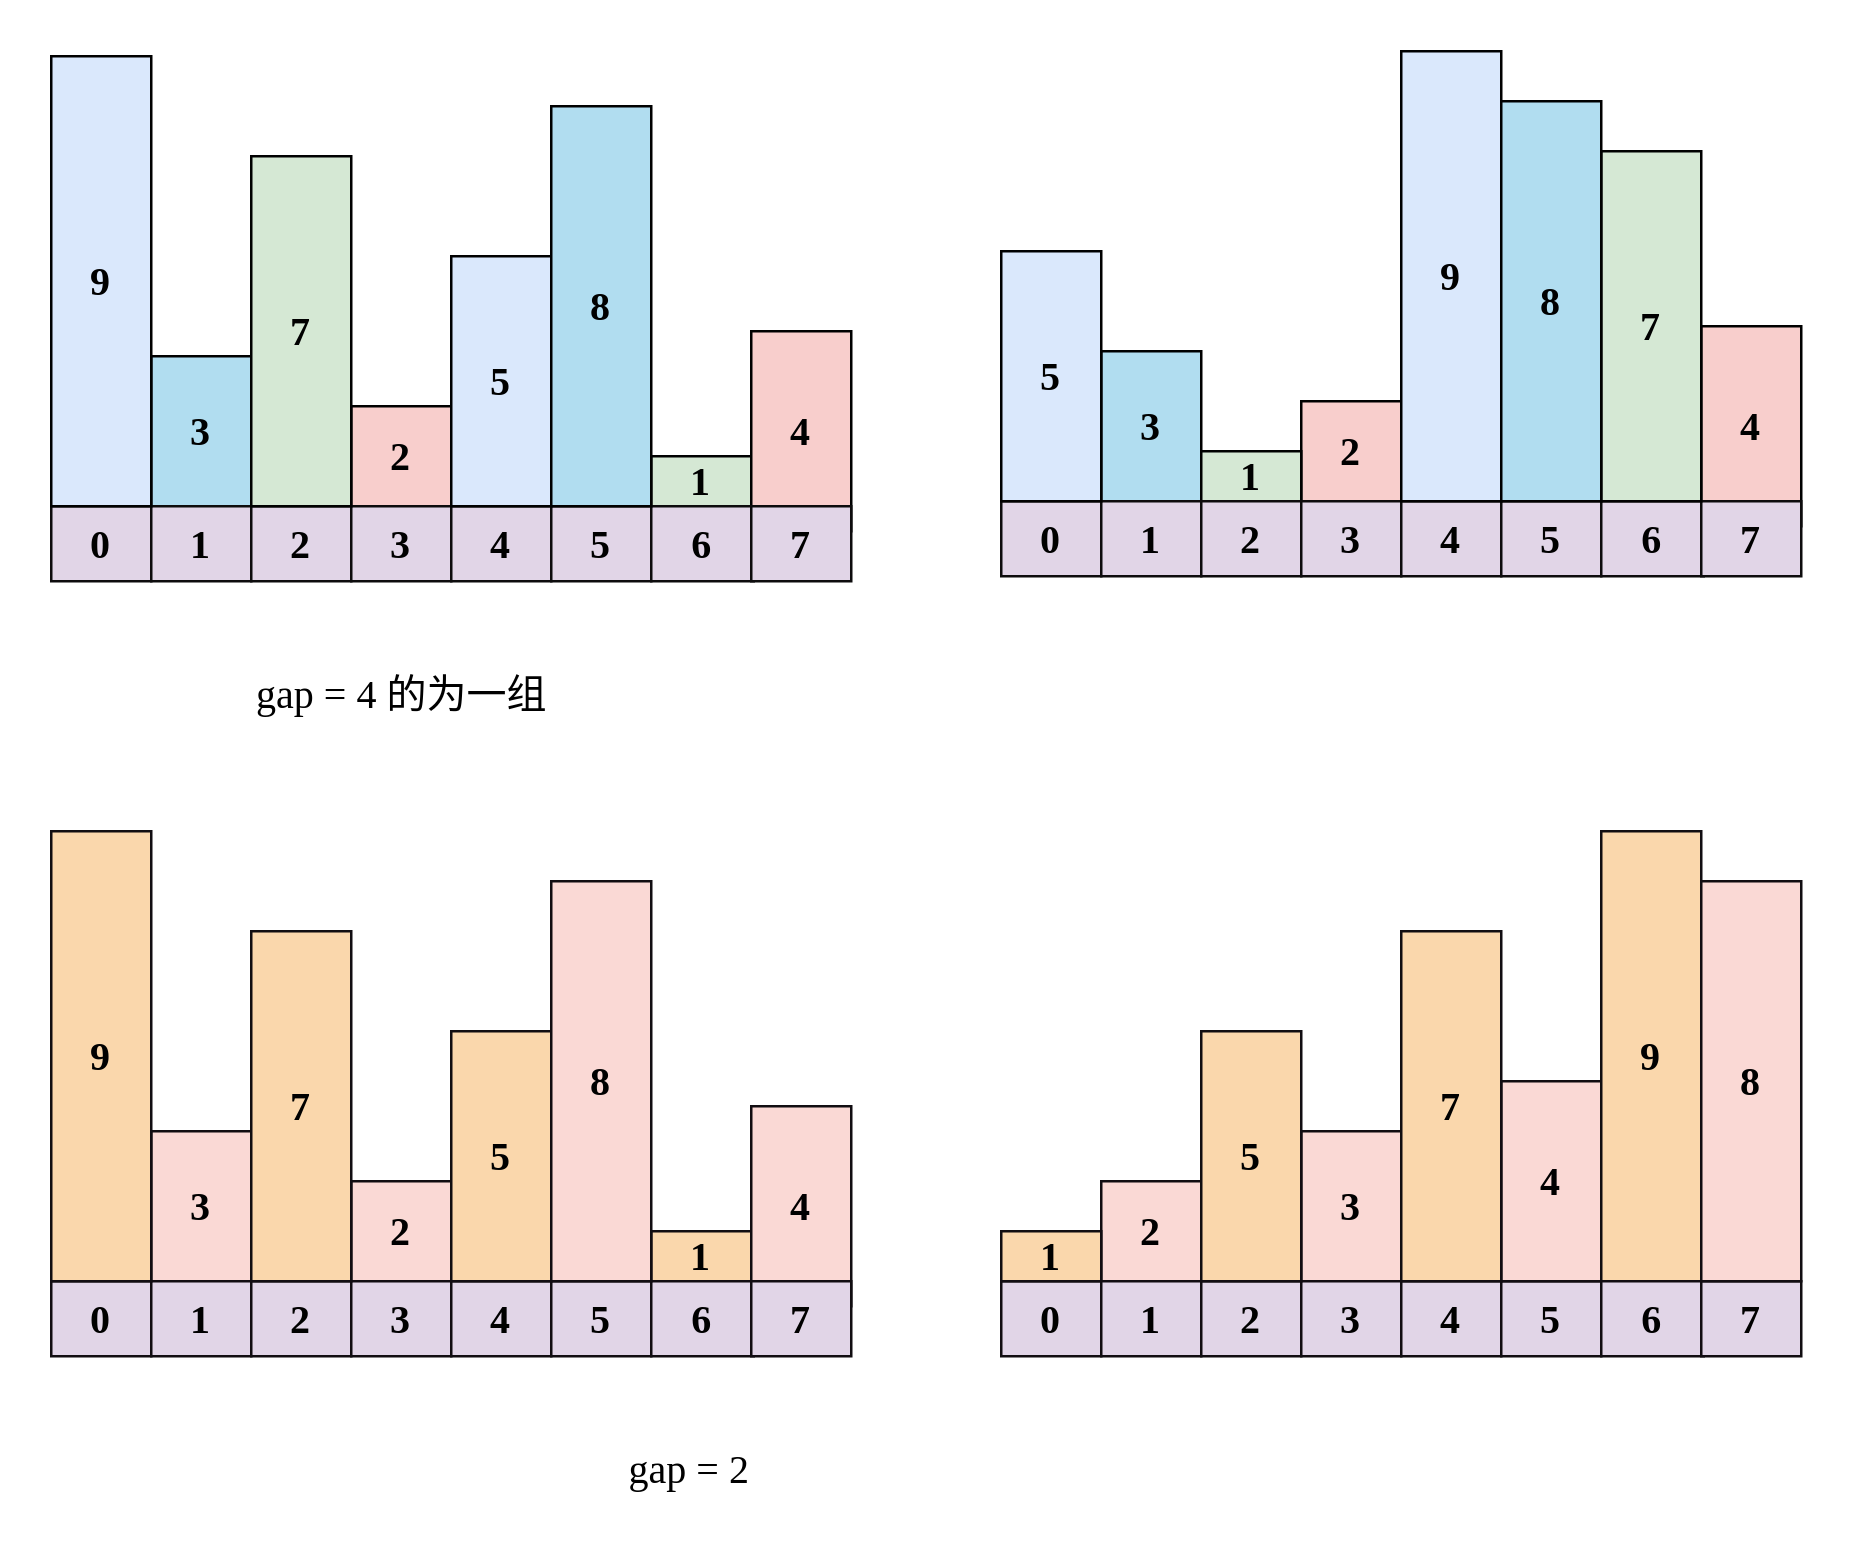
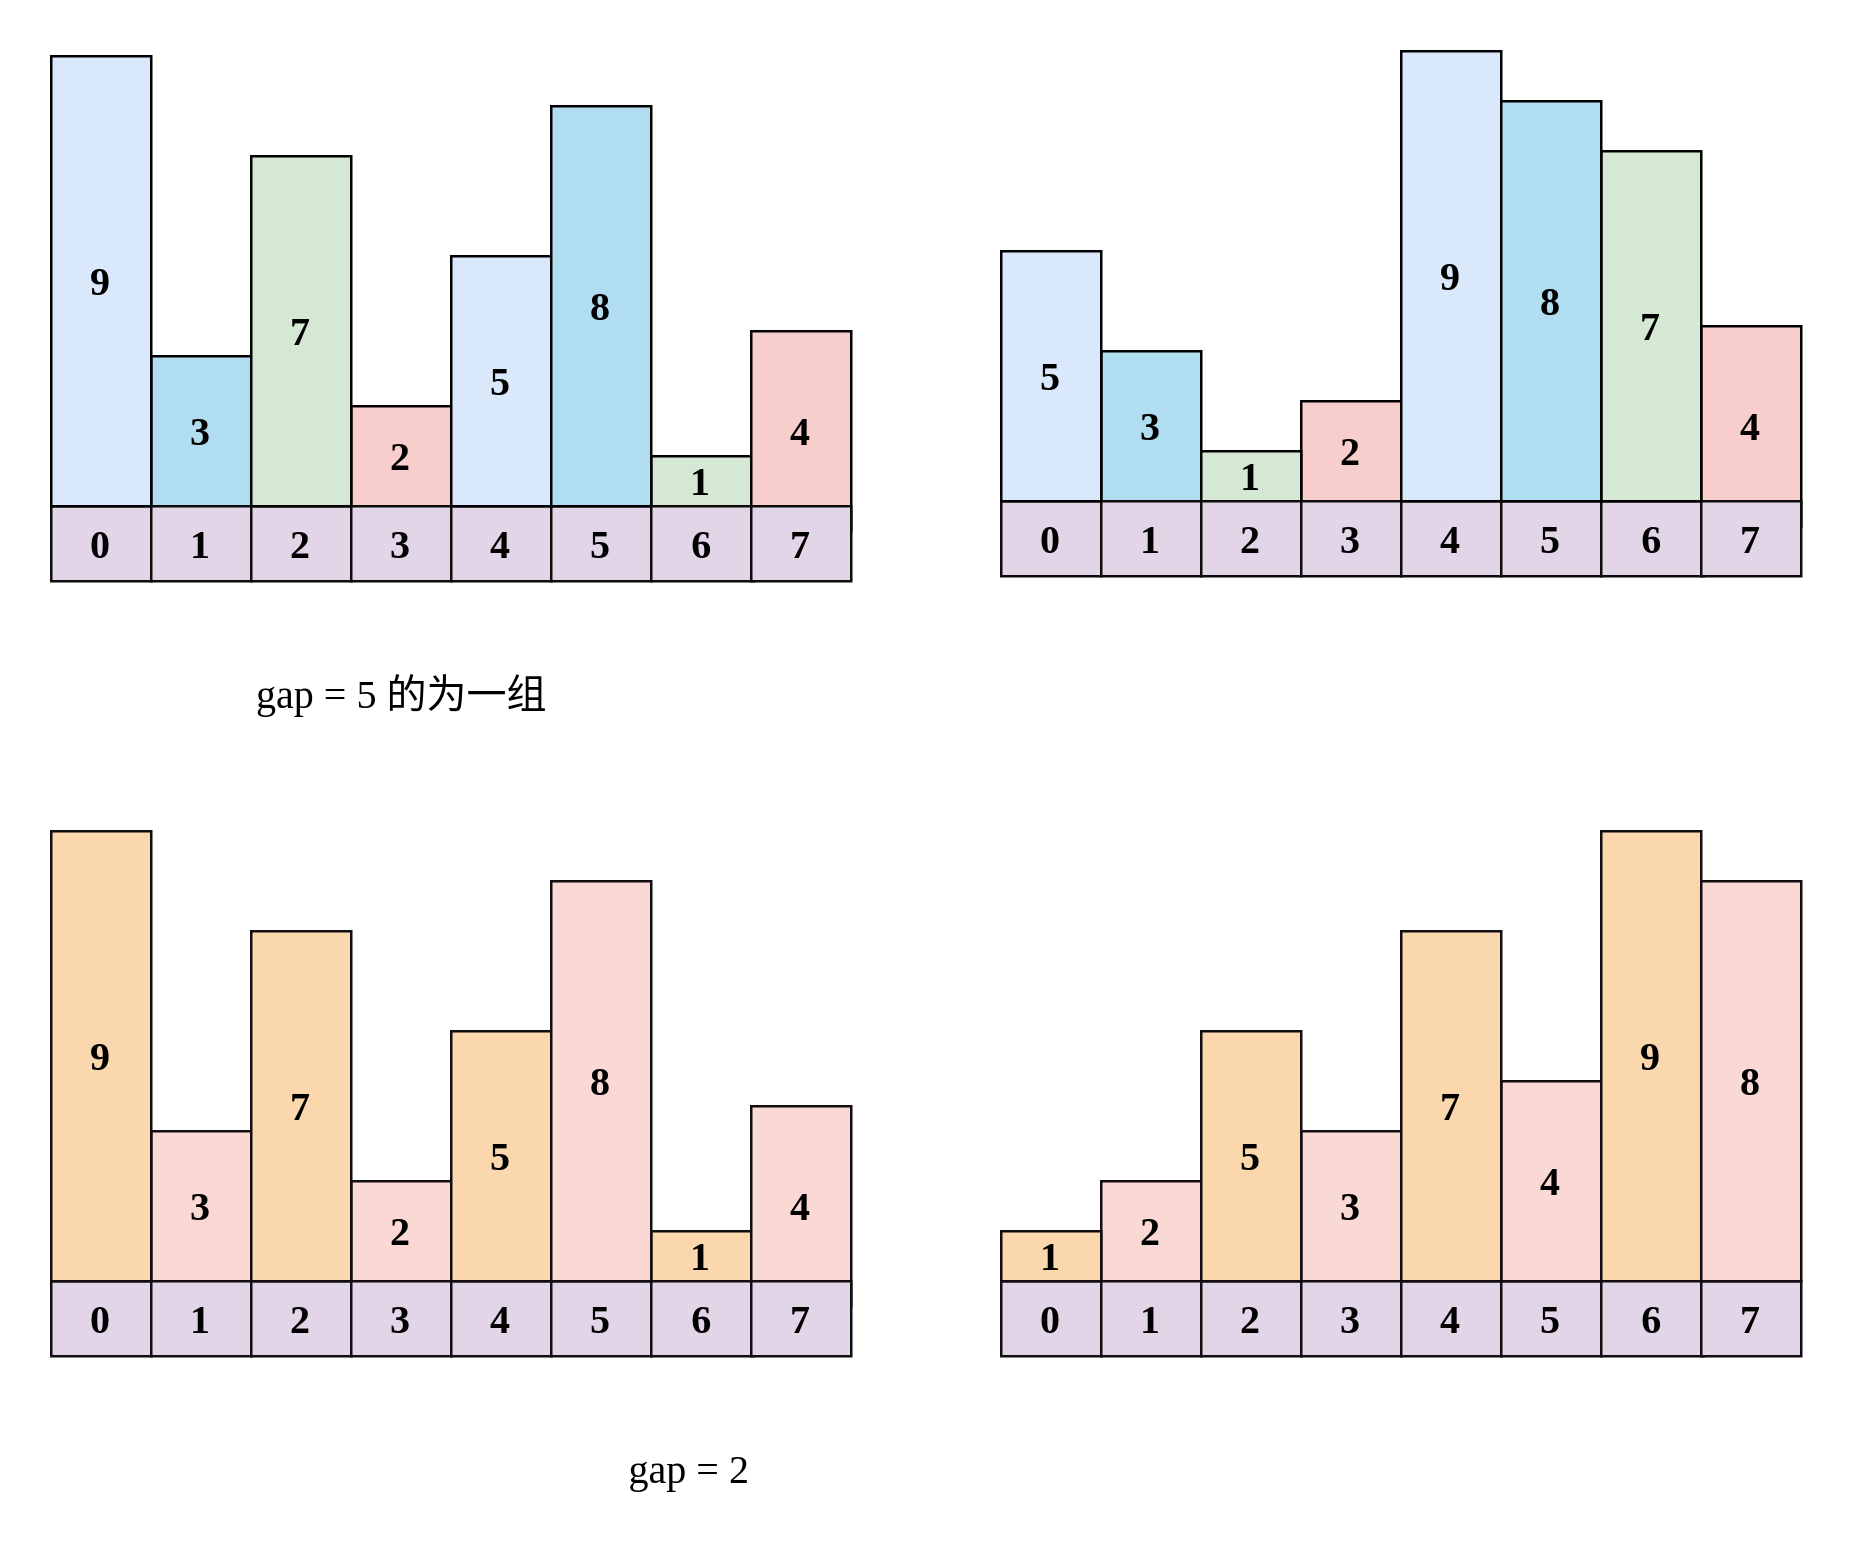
(403, 694) -> (403, 694)
